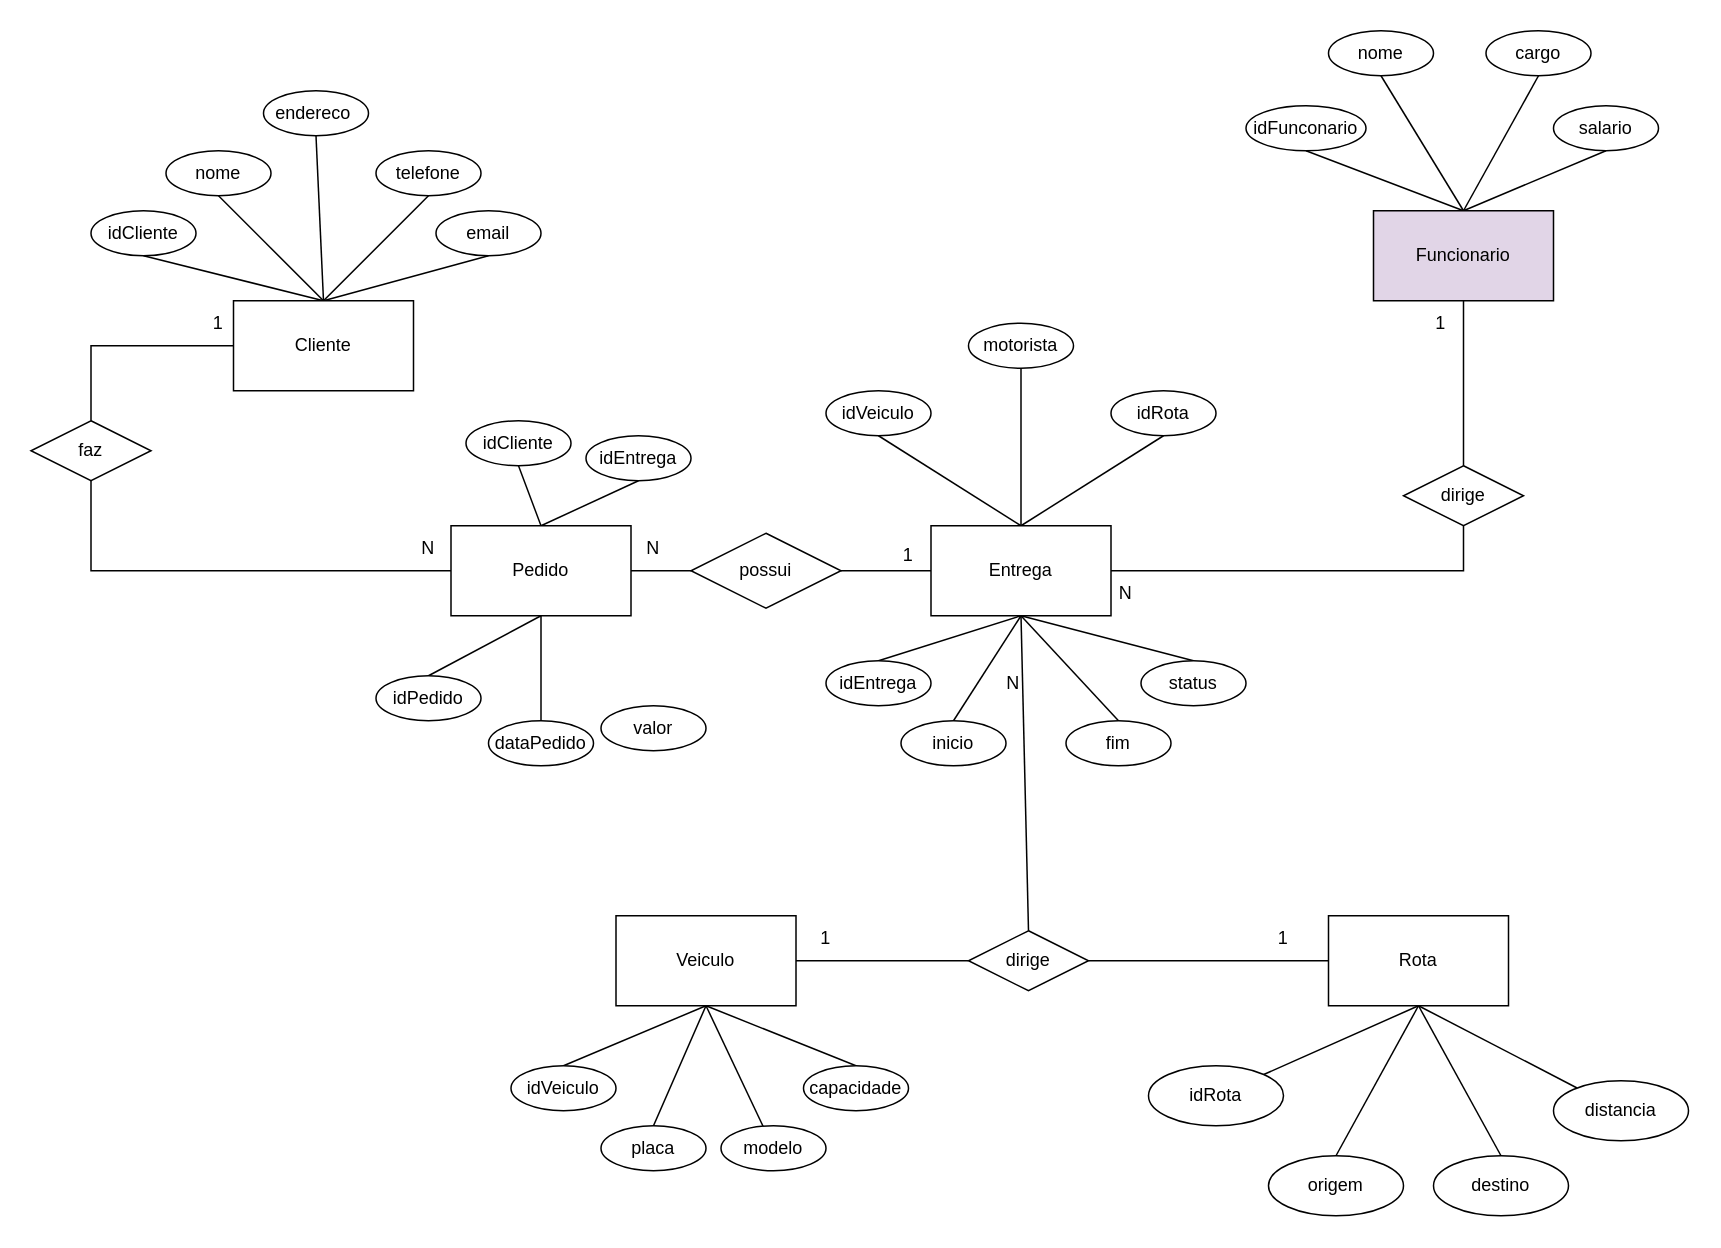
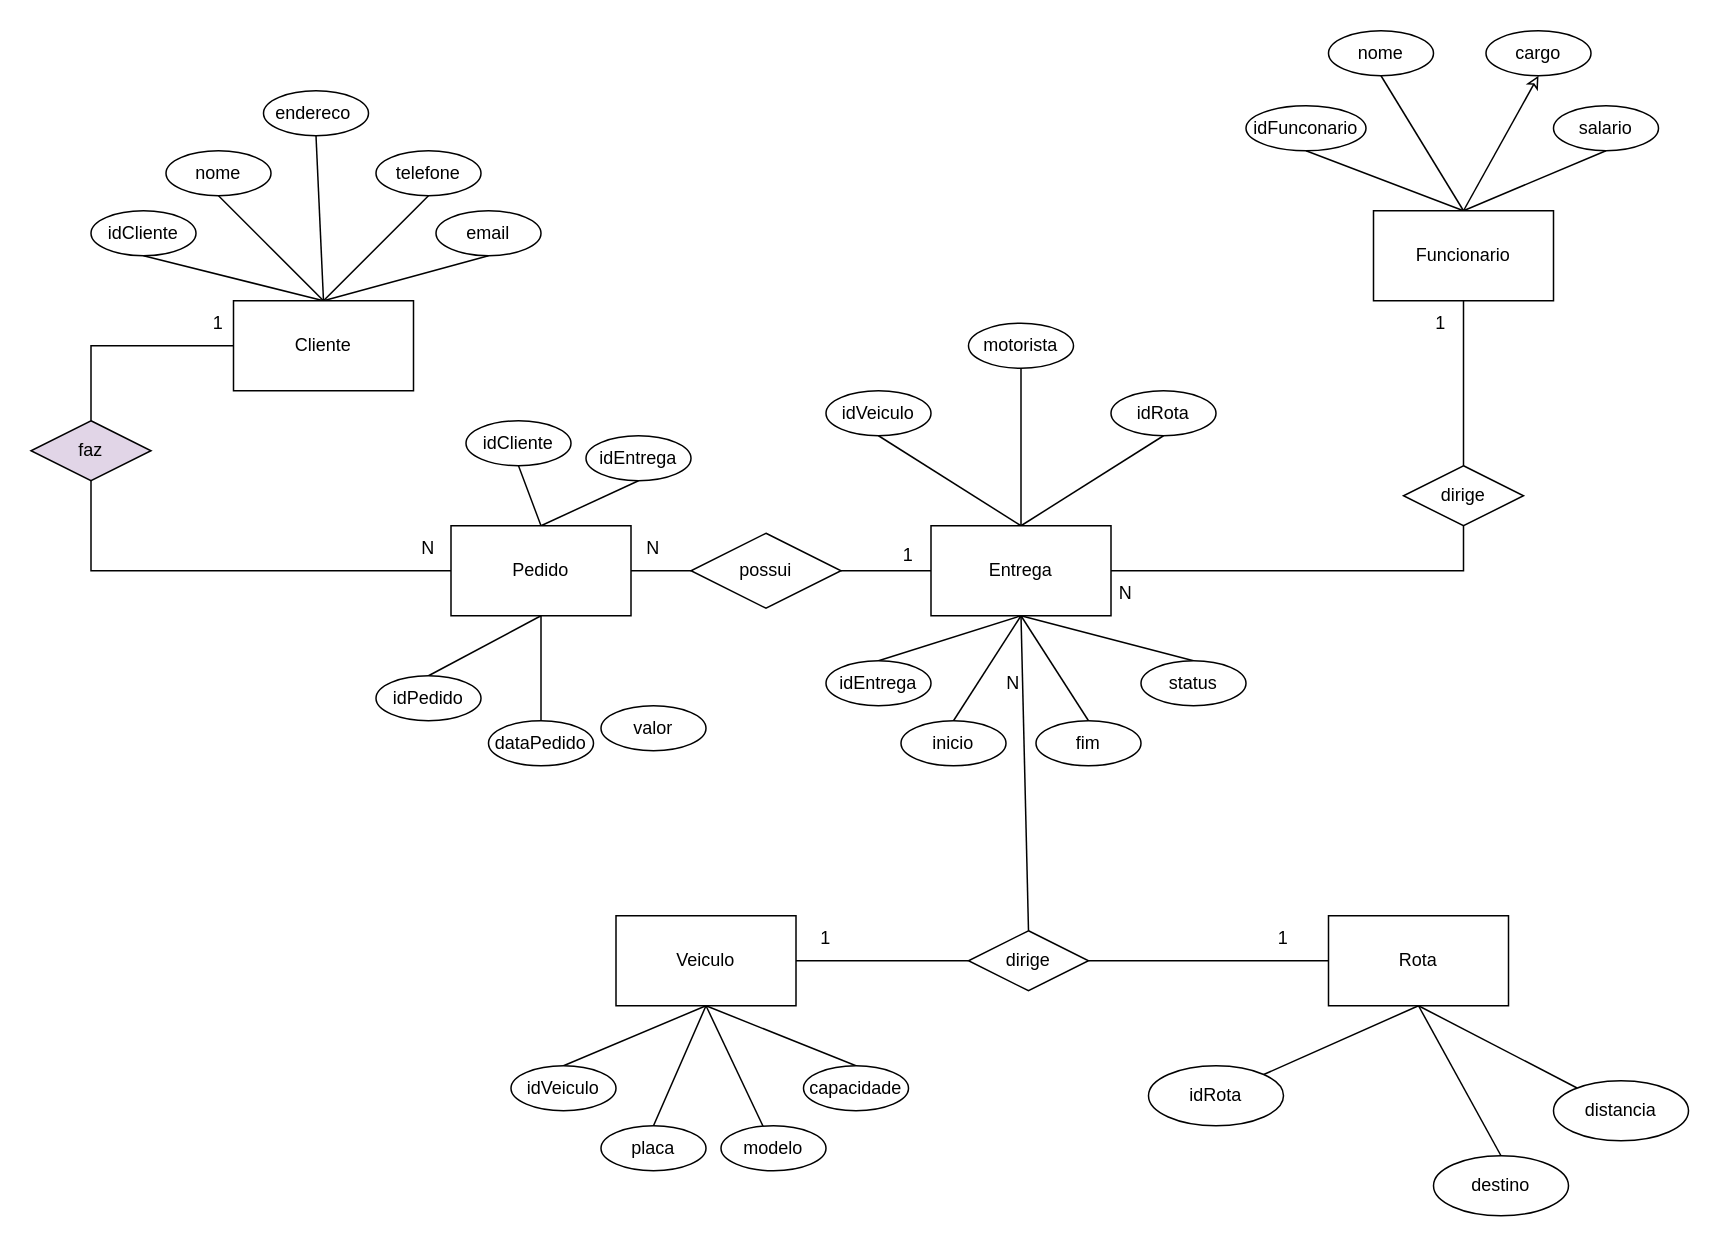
(1535, 82) -> (1533, 86)
(1463, 256) -> (1463, 256)
(91, 451) -> (91, 451)
(1118, 743) -> (1088, 743)
(1377, 1081) -> none
(1336, 1186) -> none
